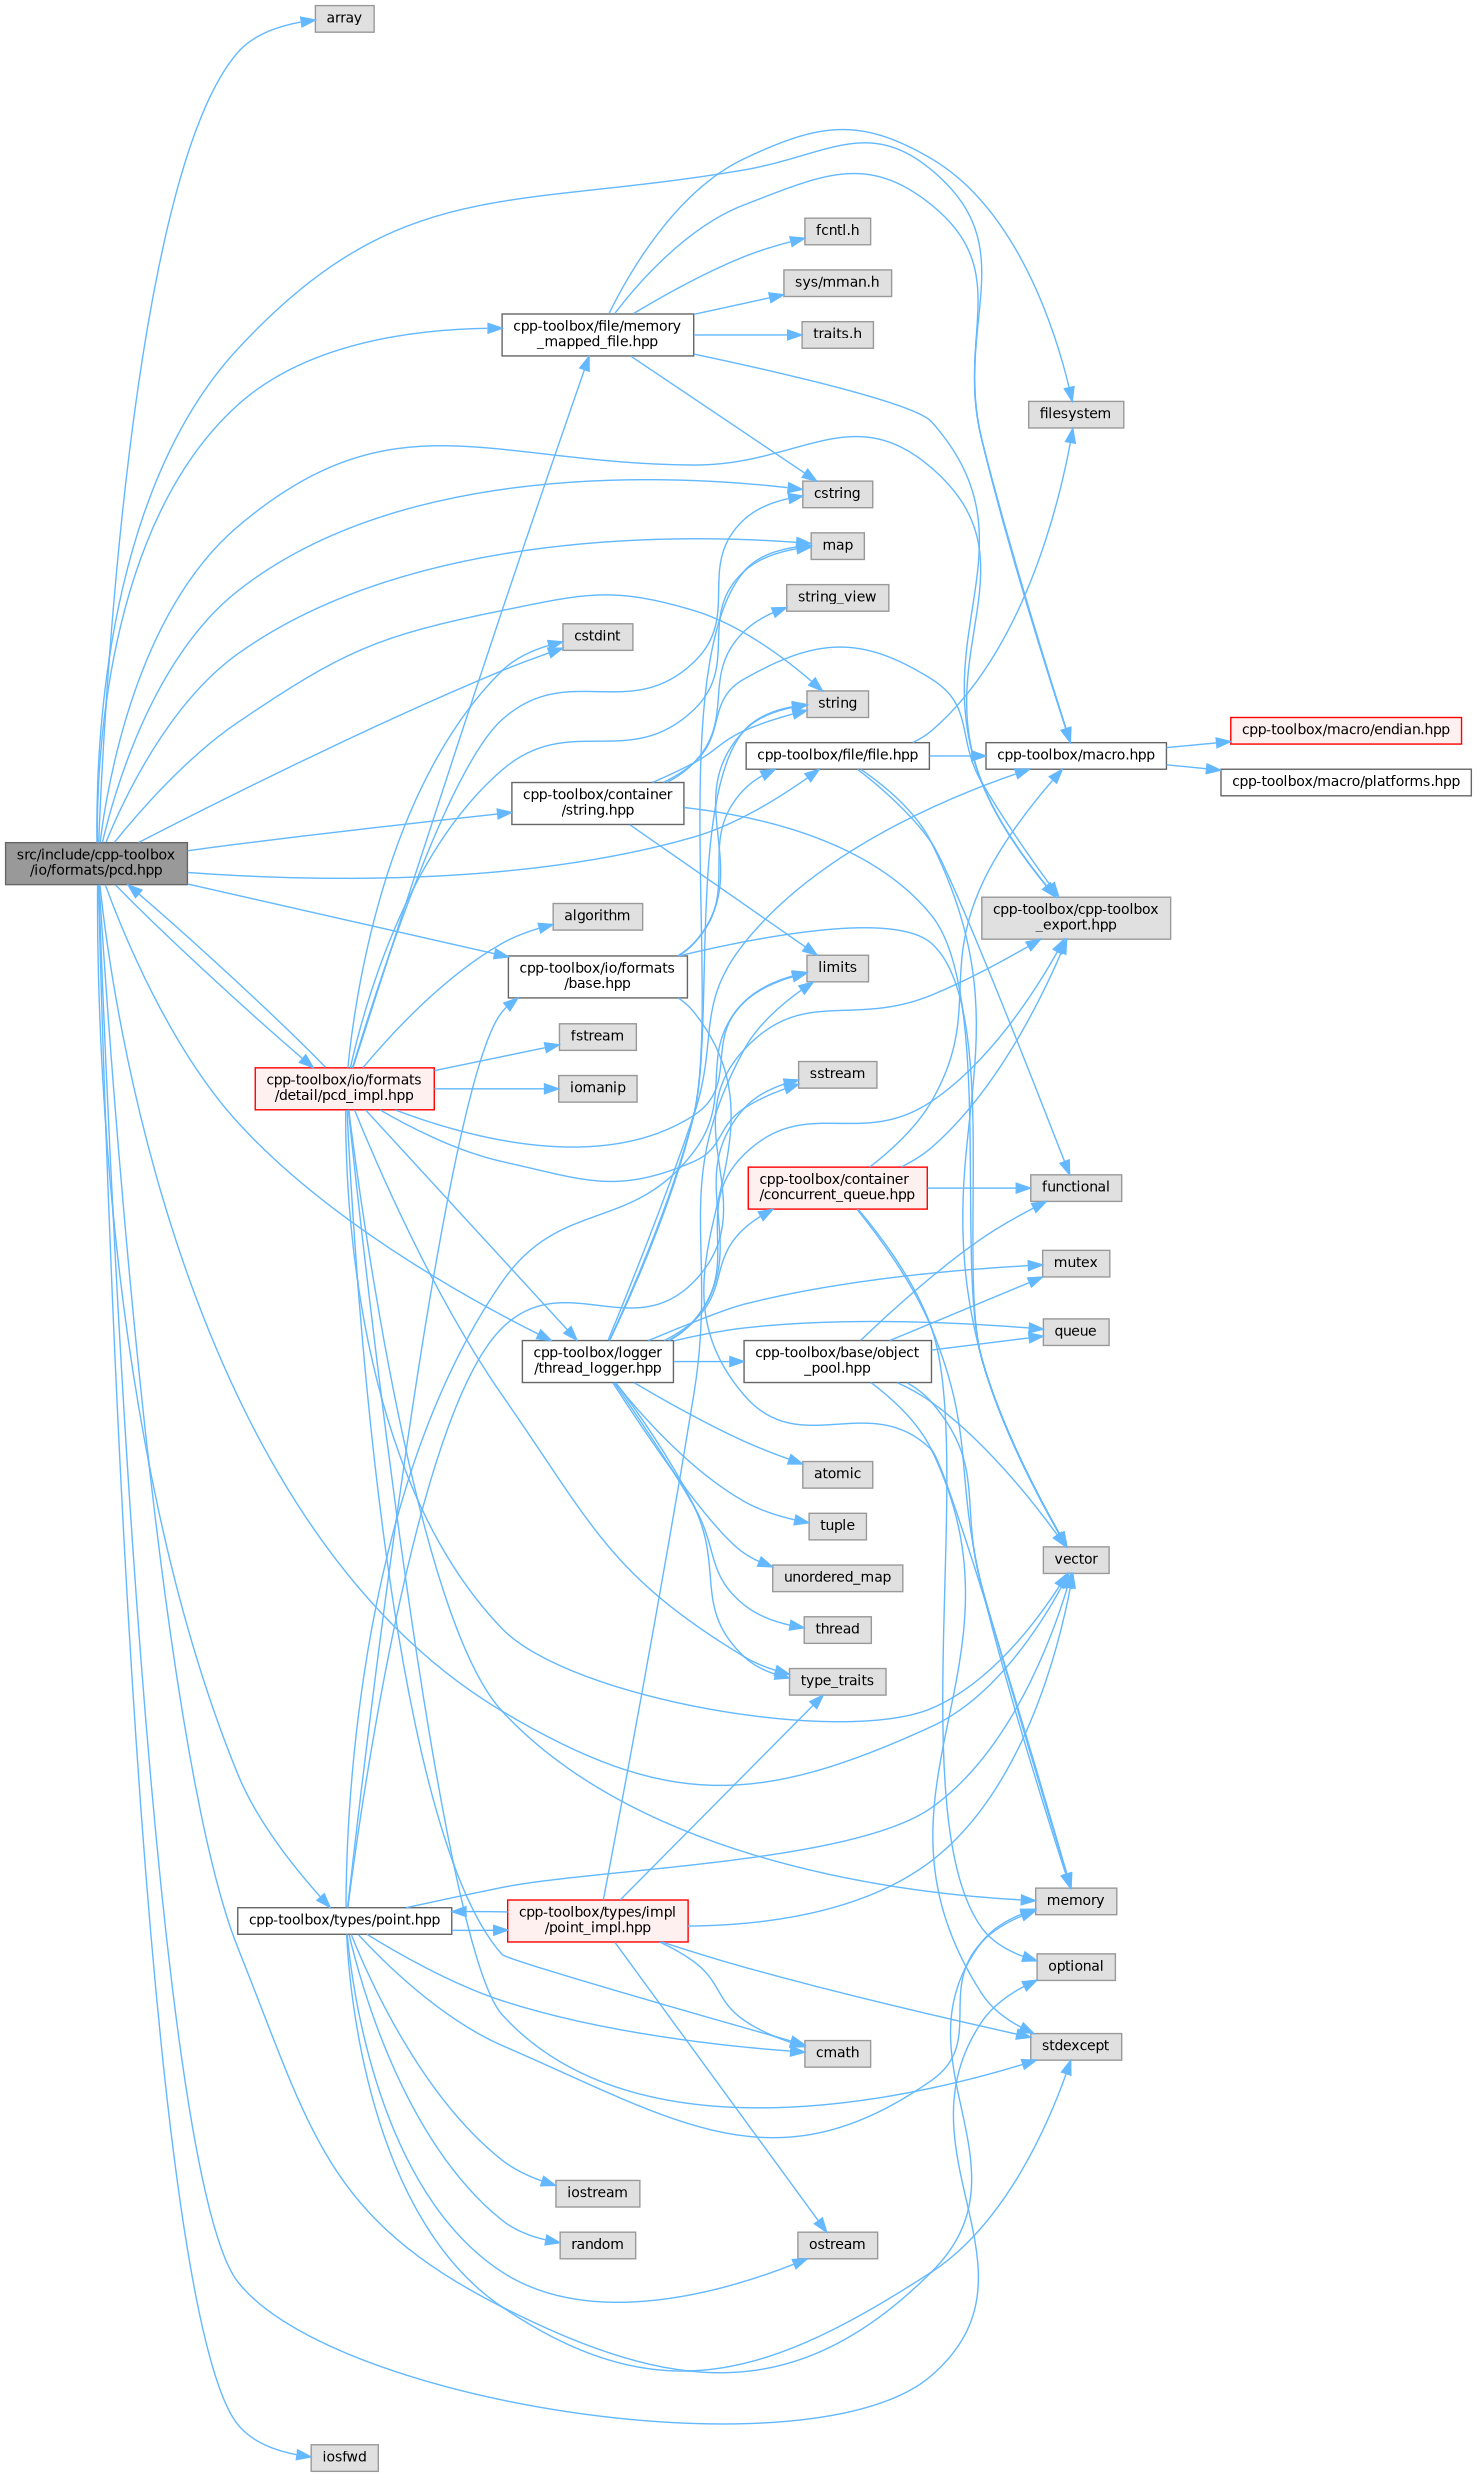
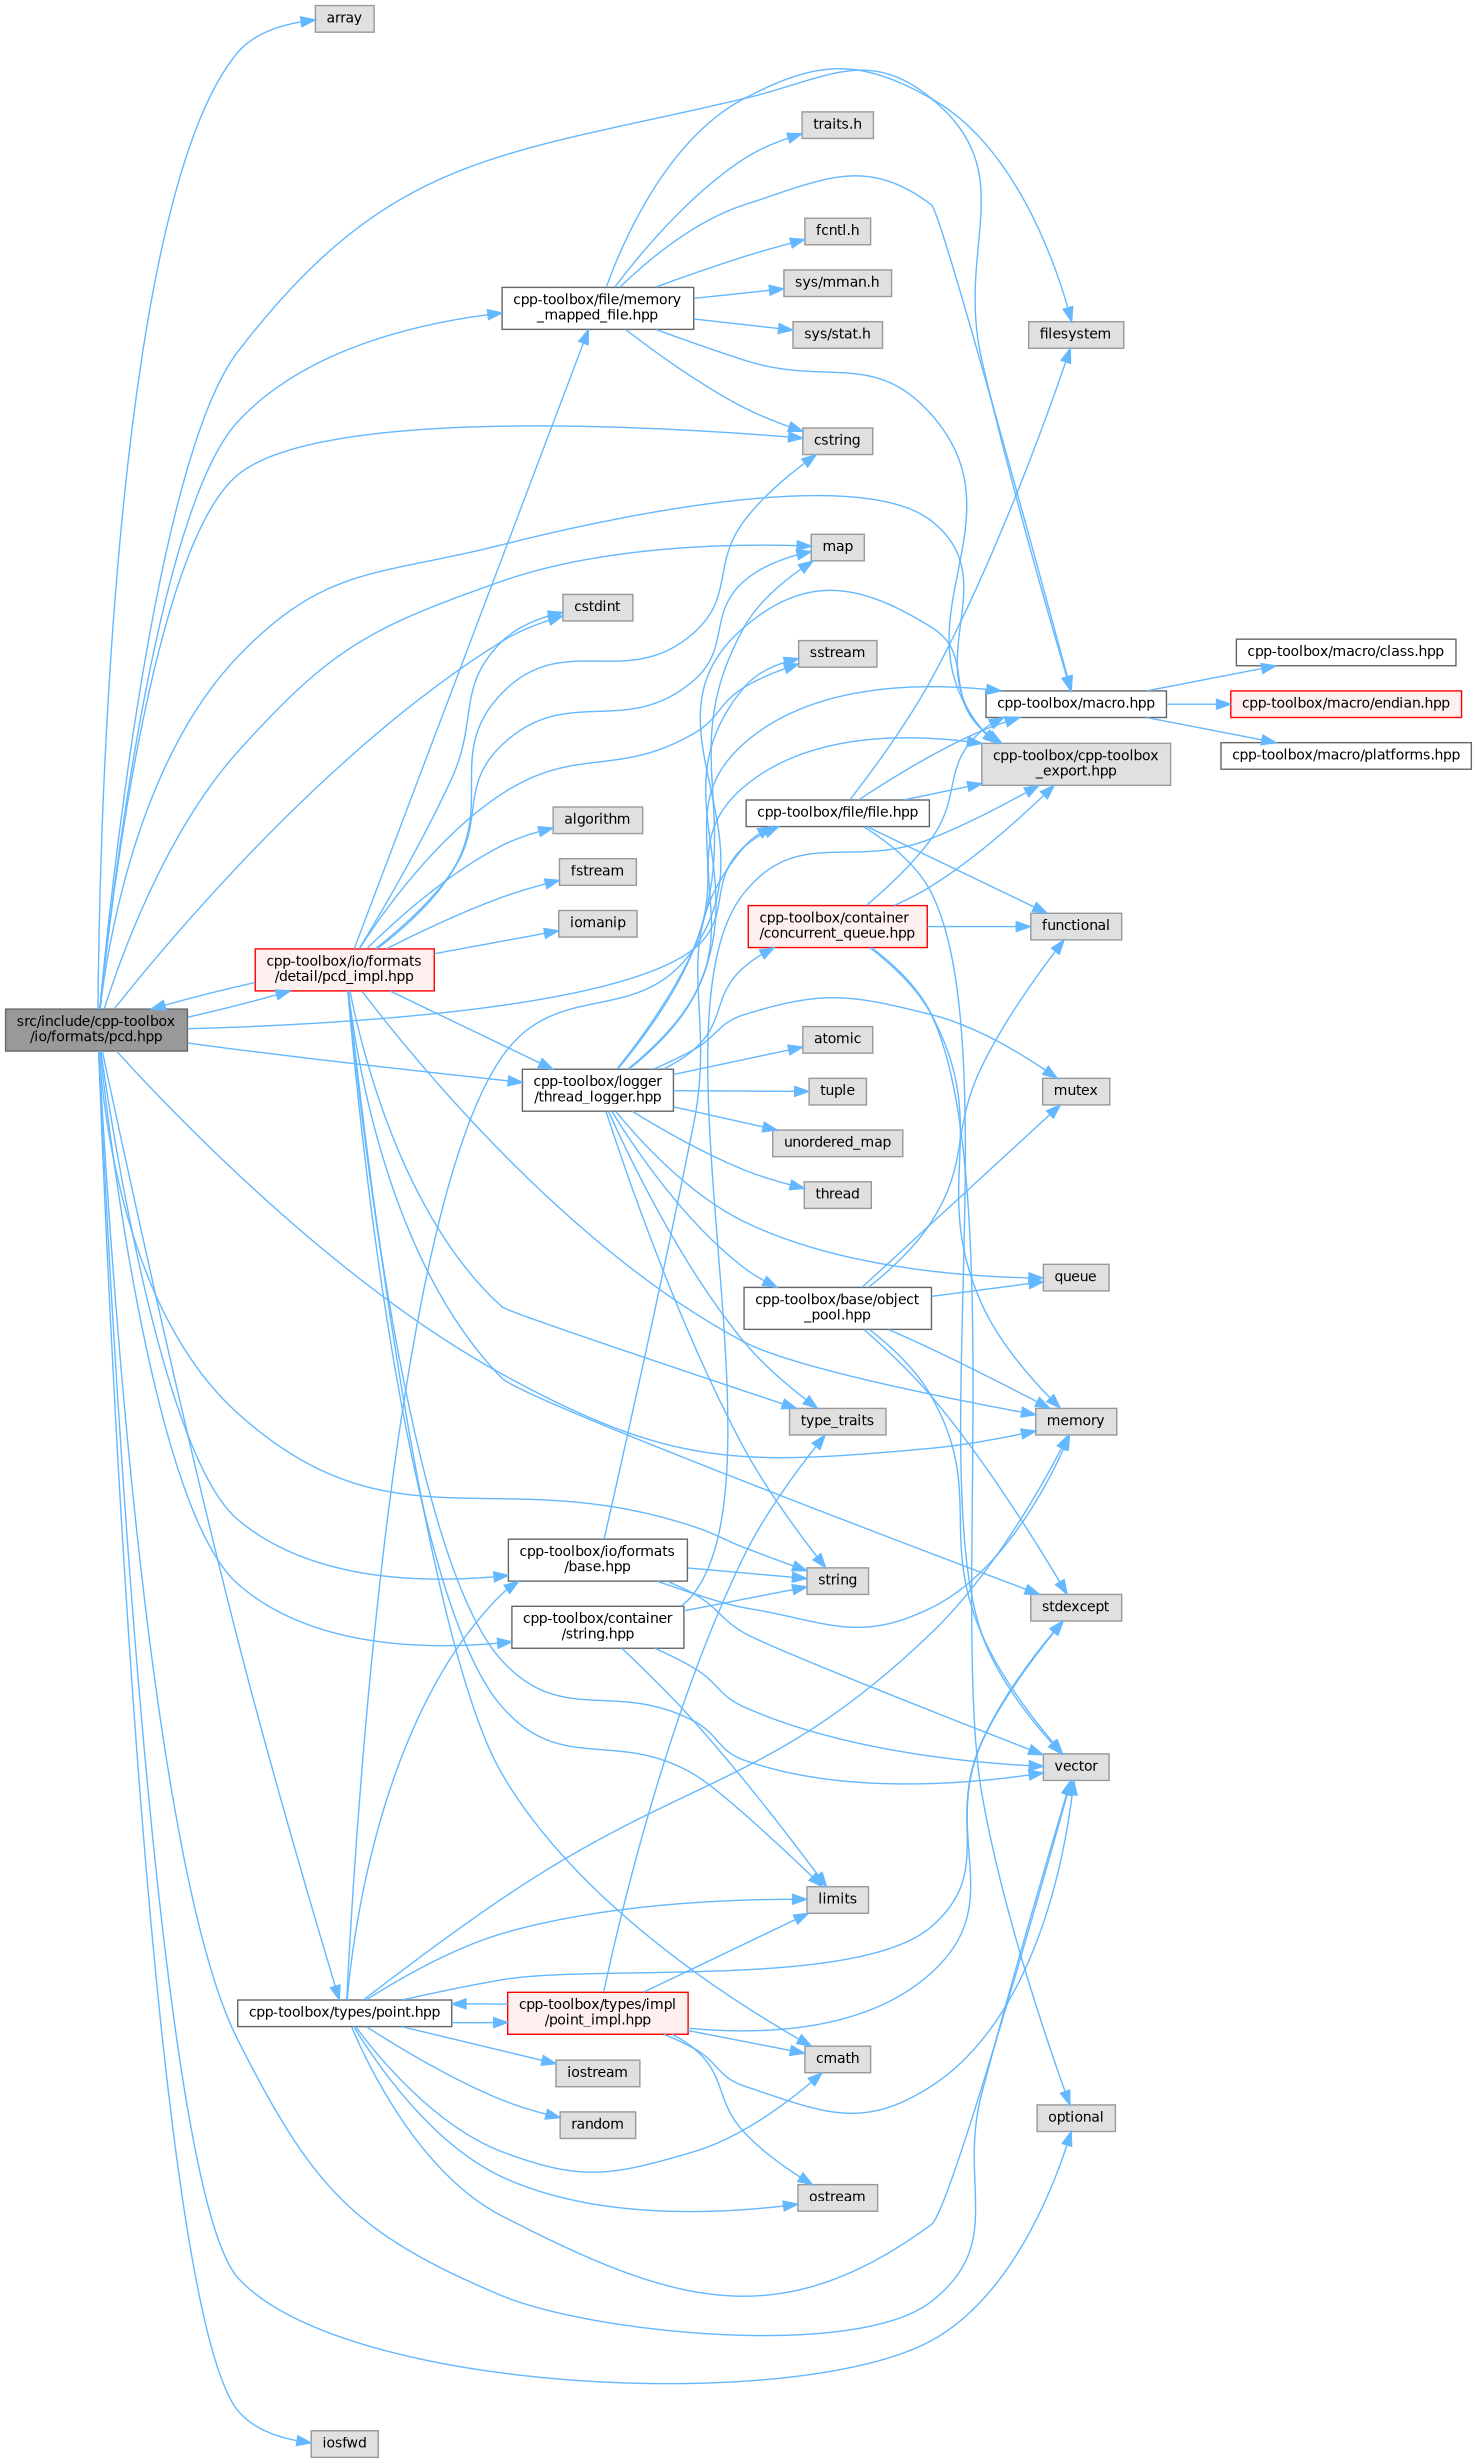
none -> (838, 335)
(838, 598) -> none
none -> (1346, 652)
none -> (936, 793)
